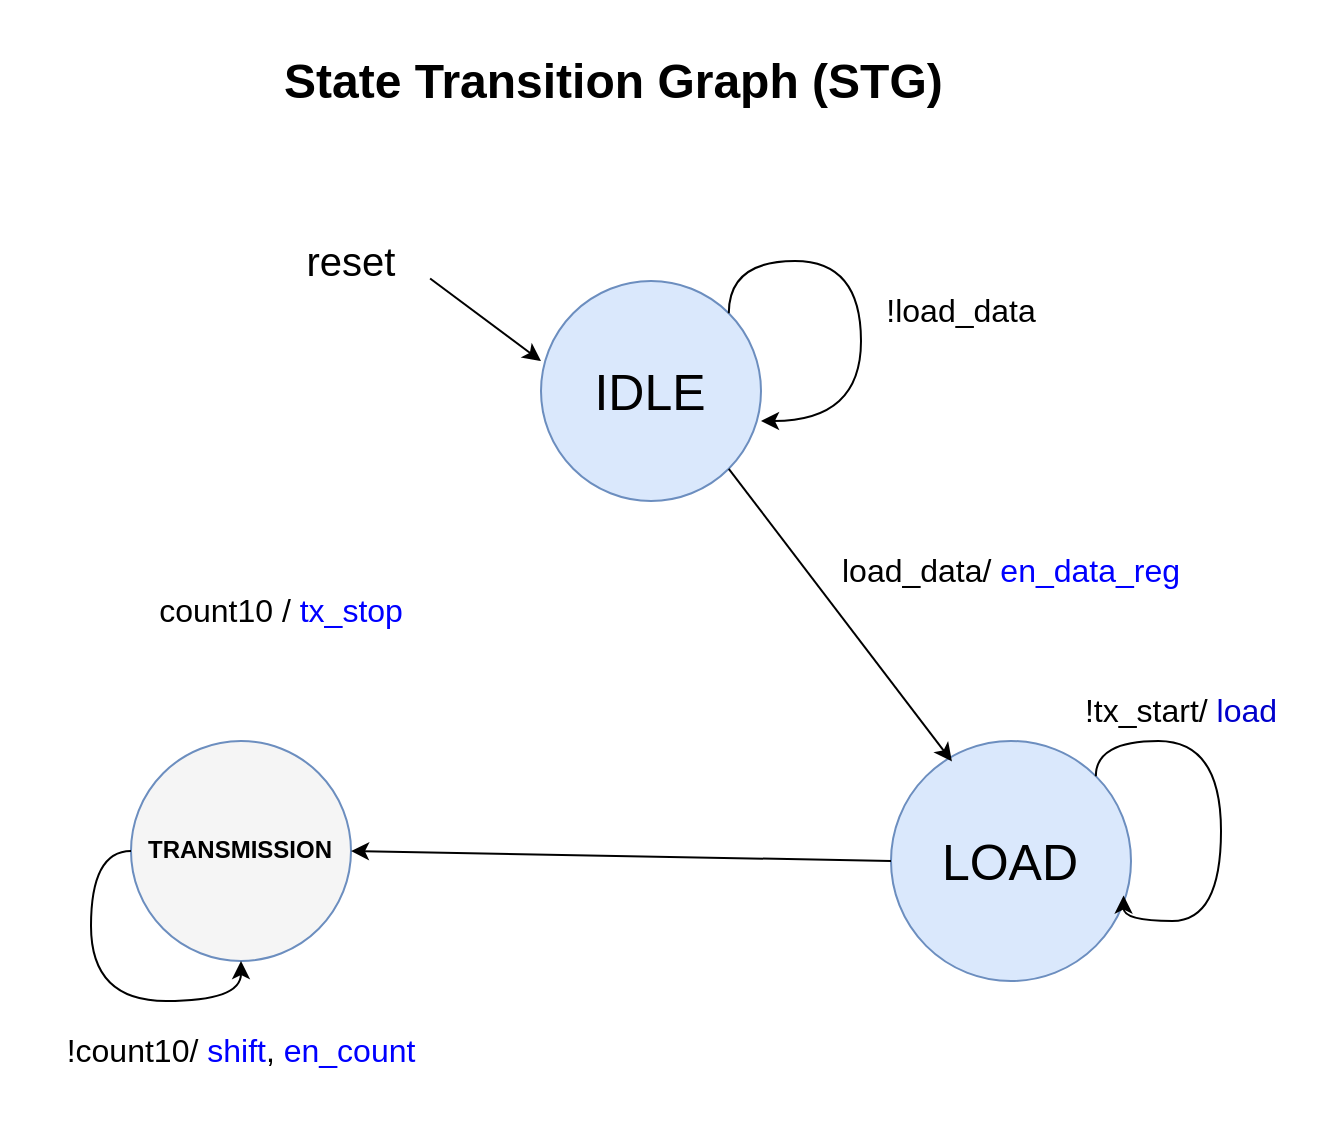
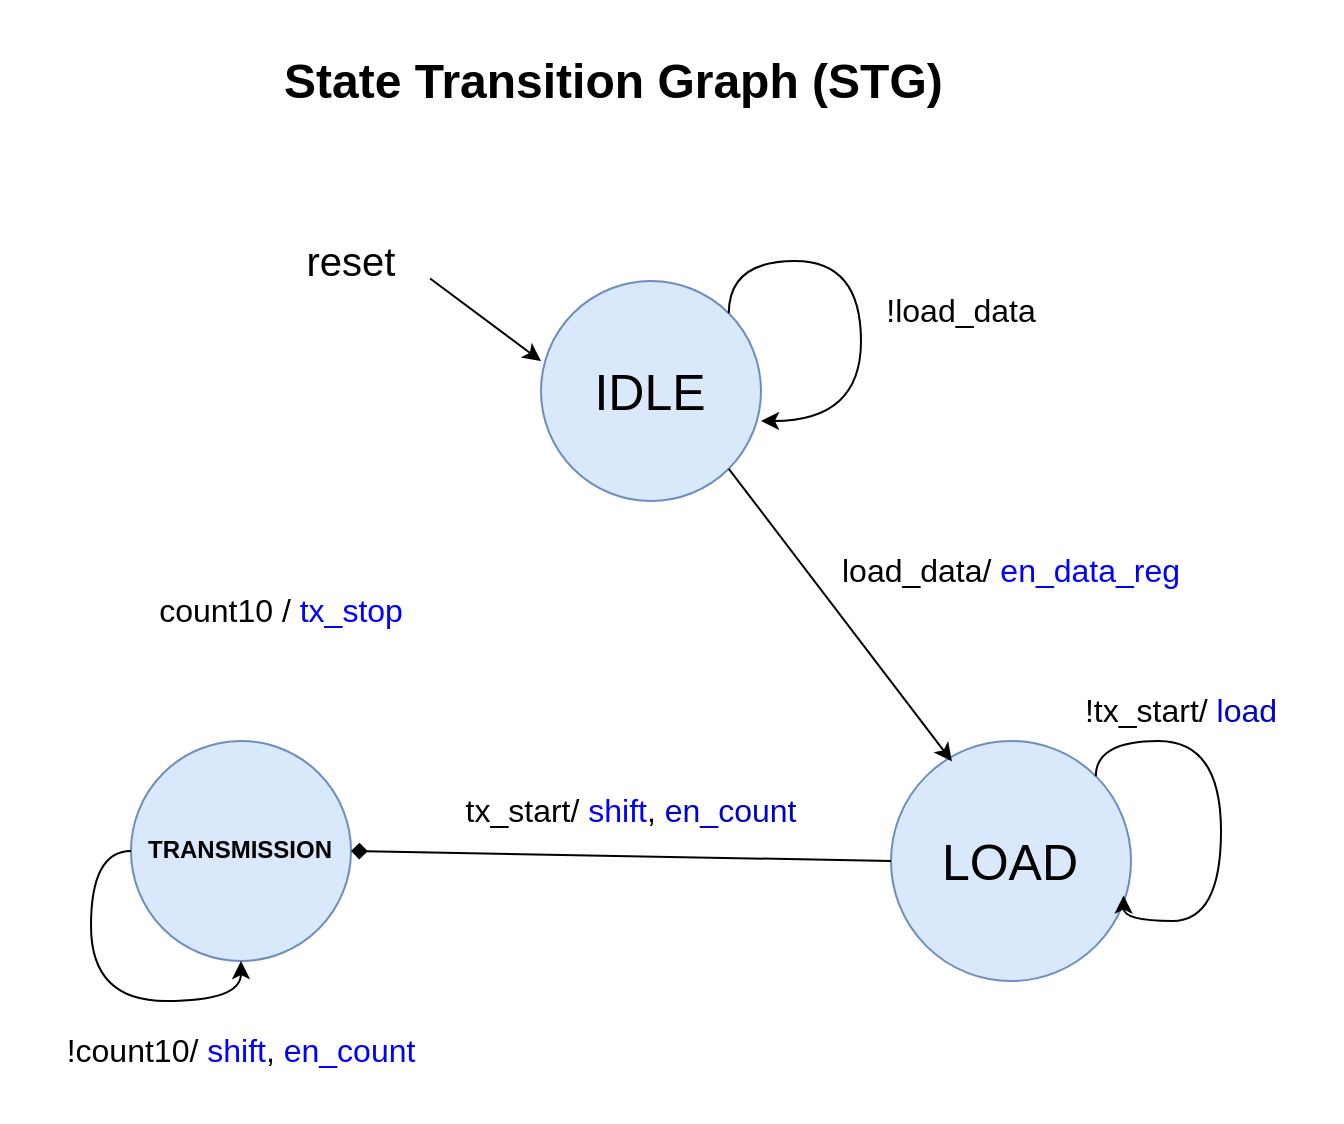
none -> (631, 811)
(241, 851) -> (241, 851)
(366, 851) -> (367, 851)
